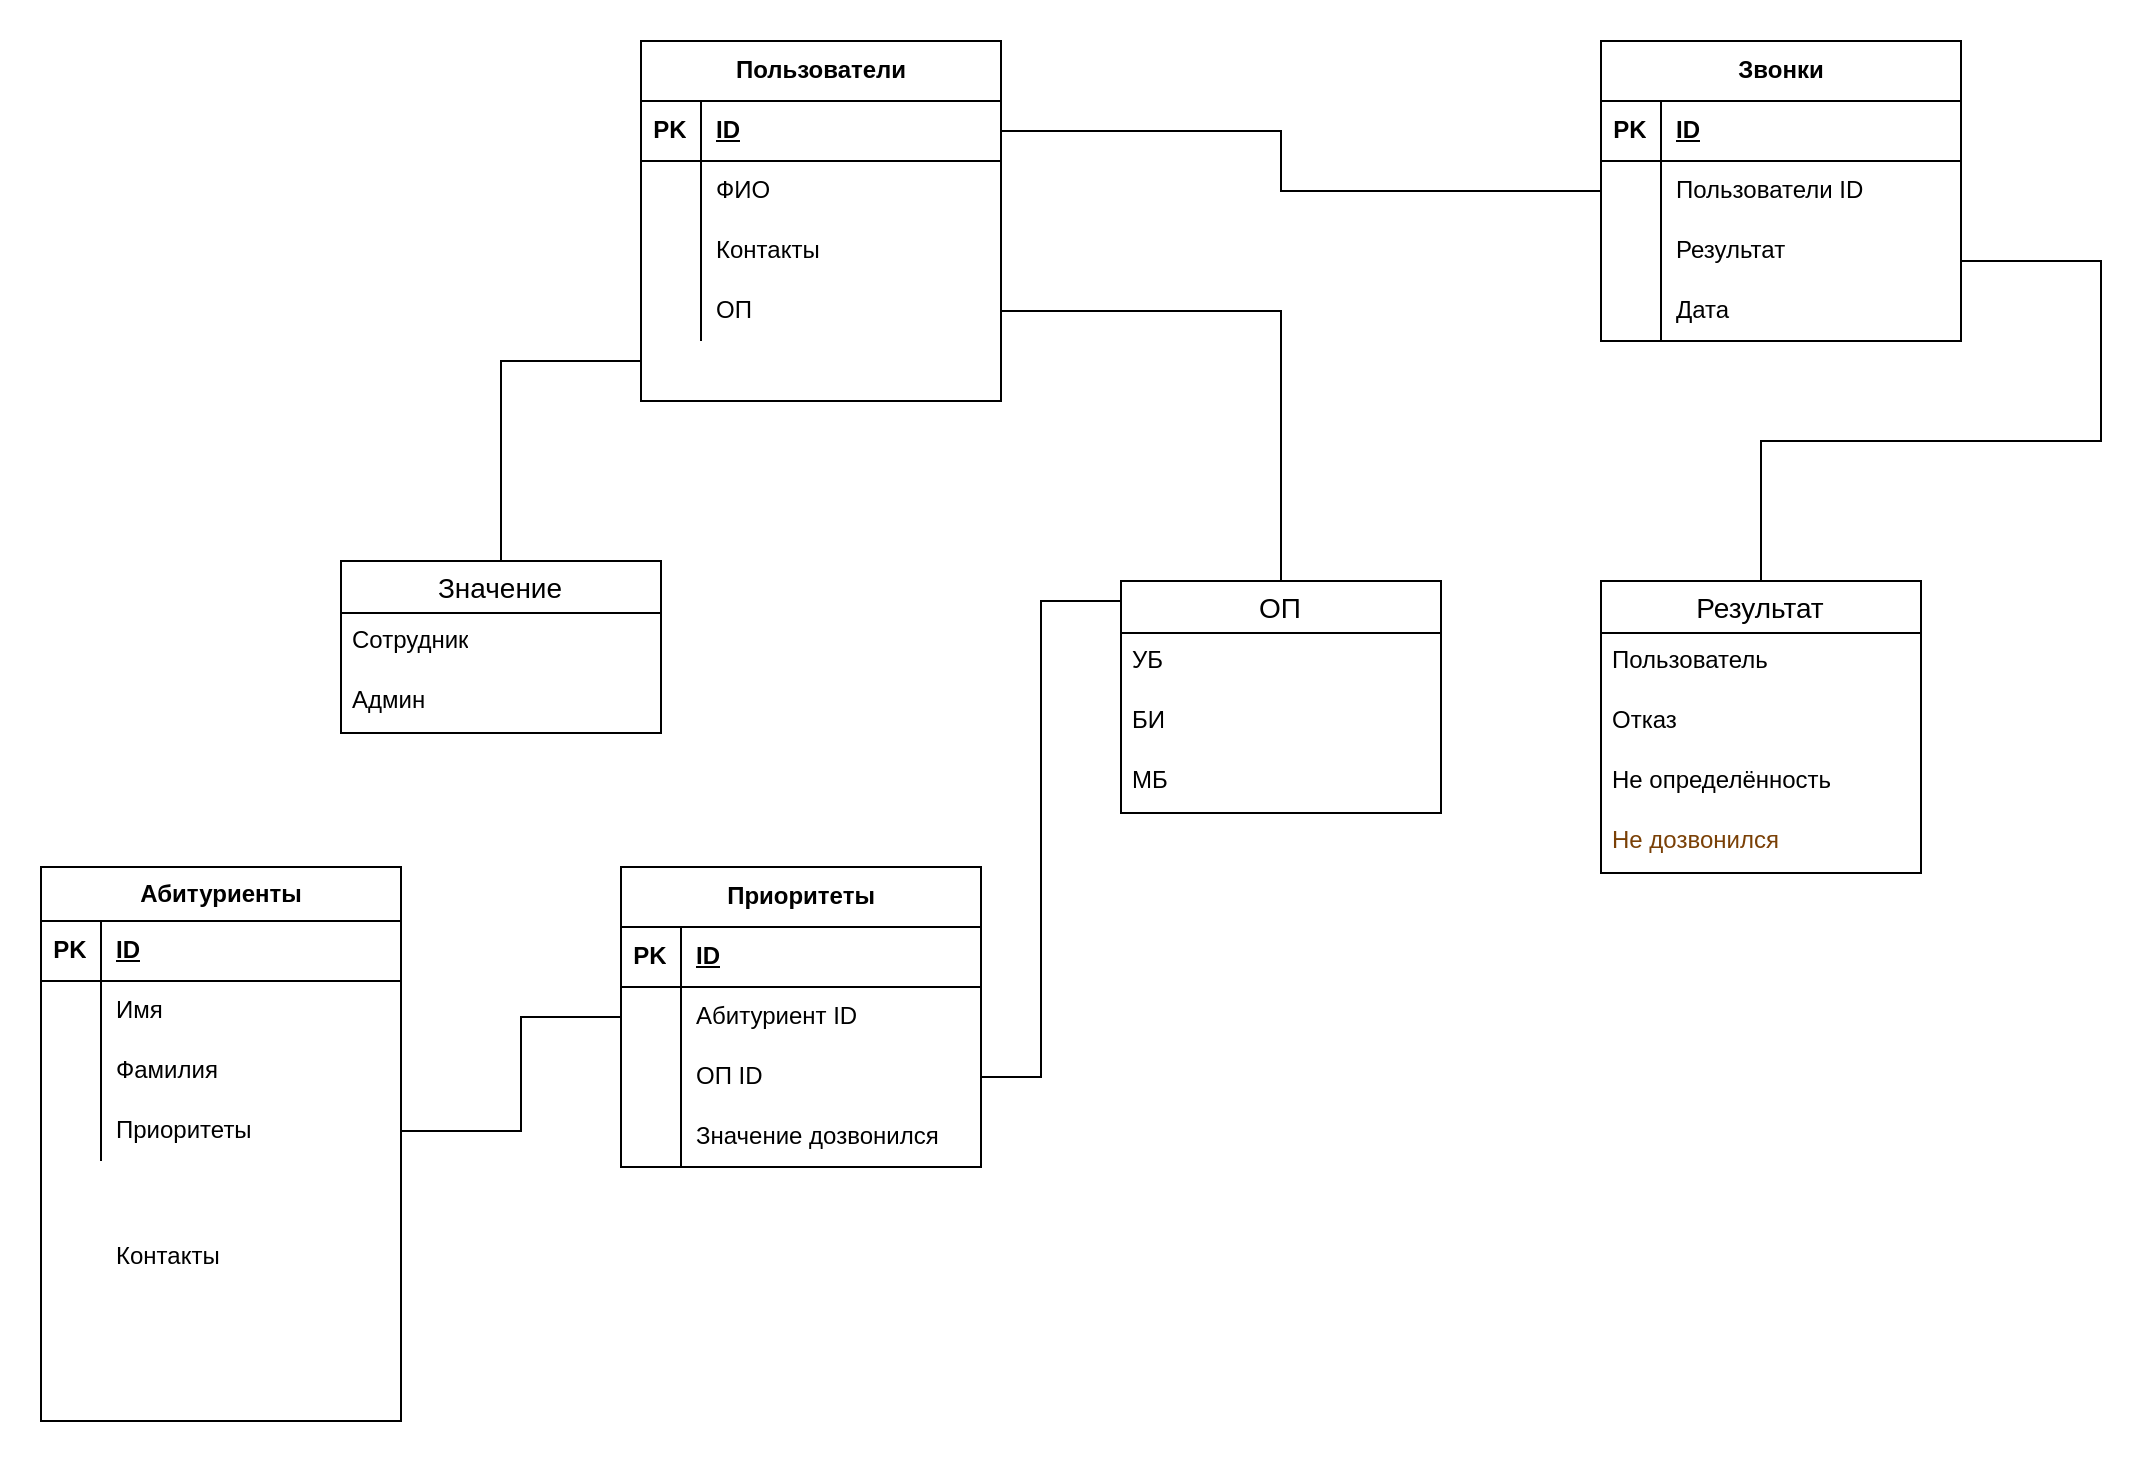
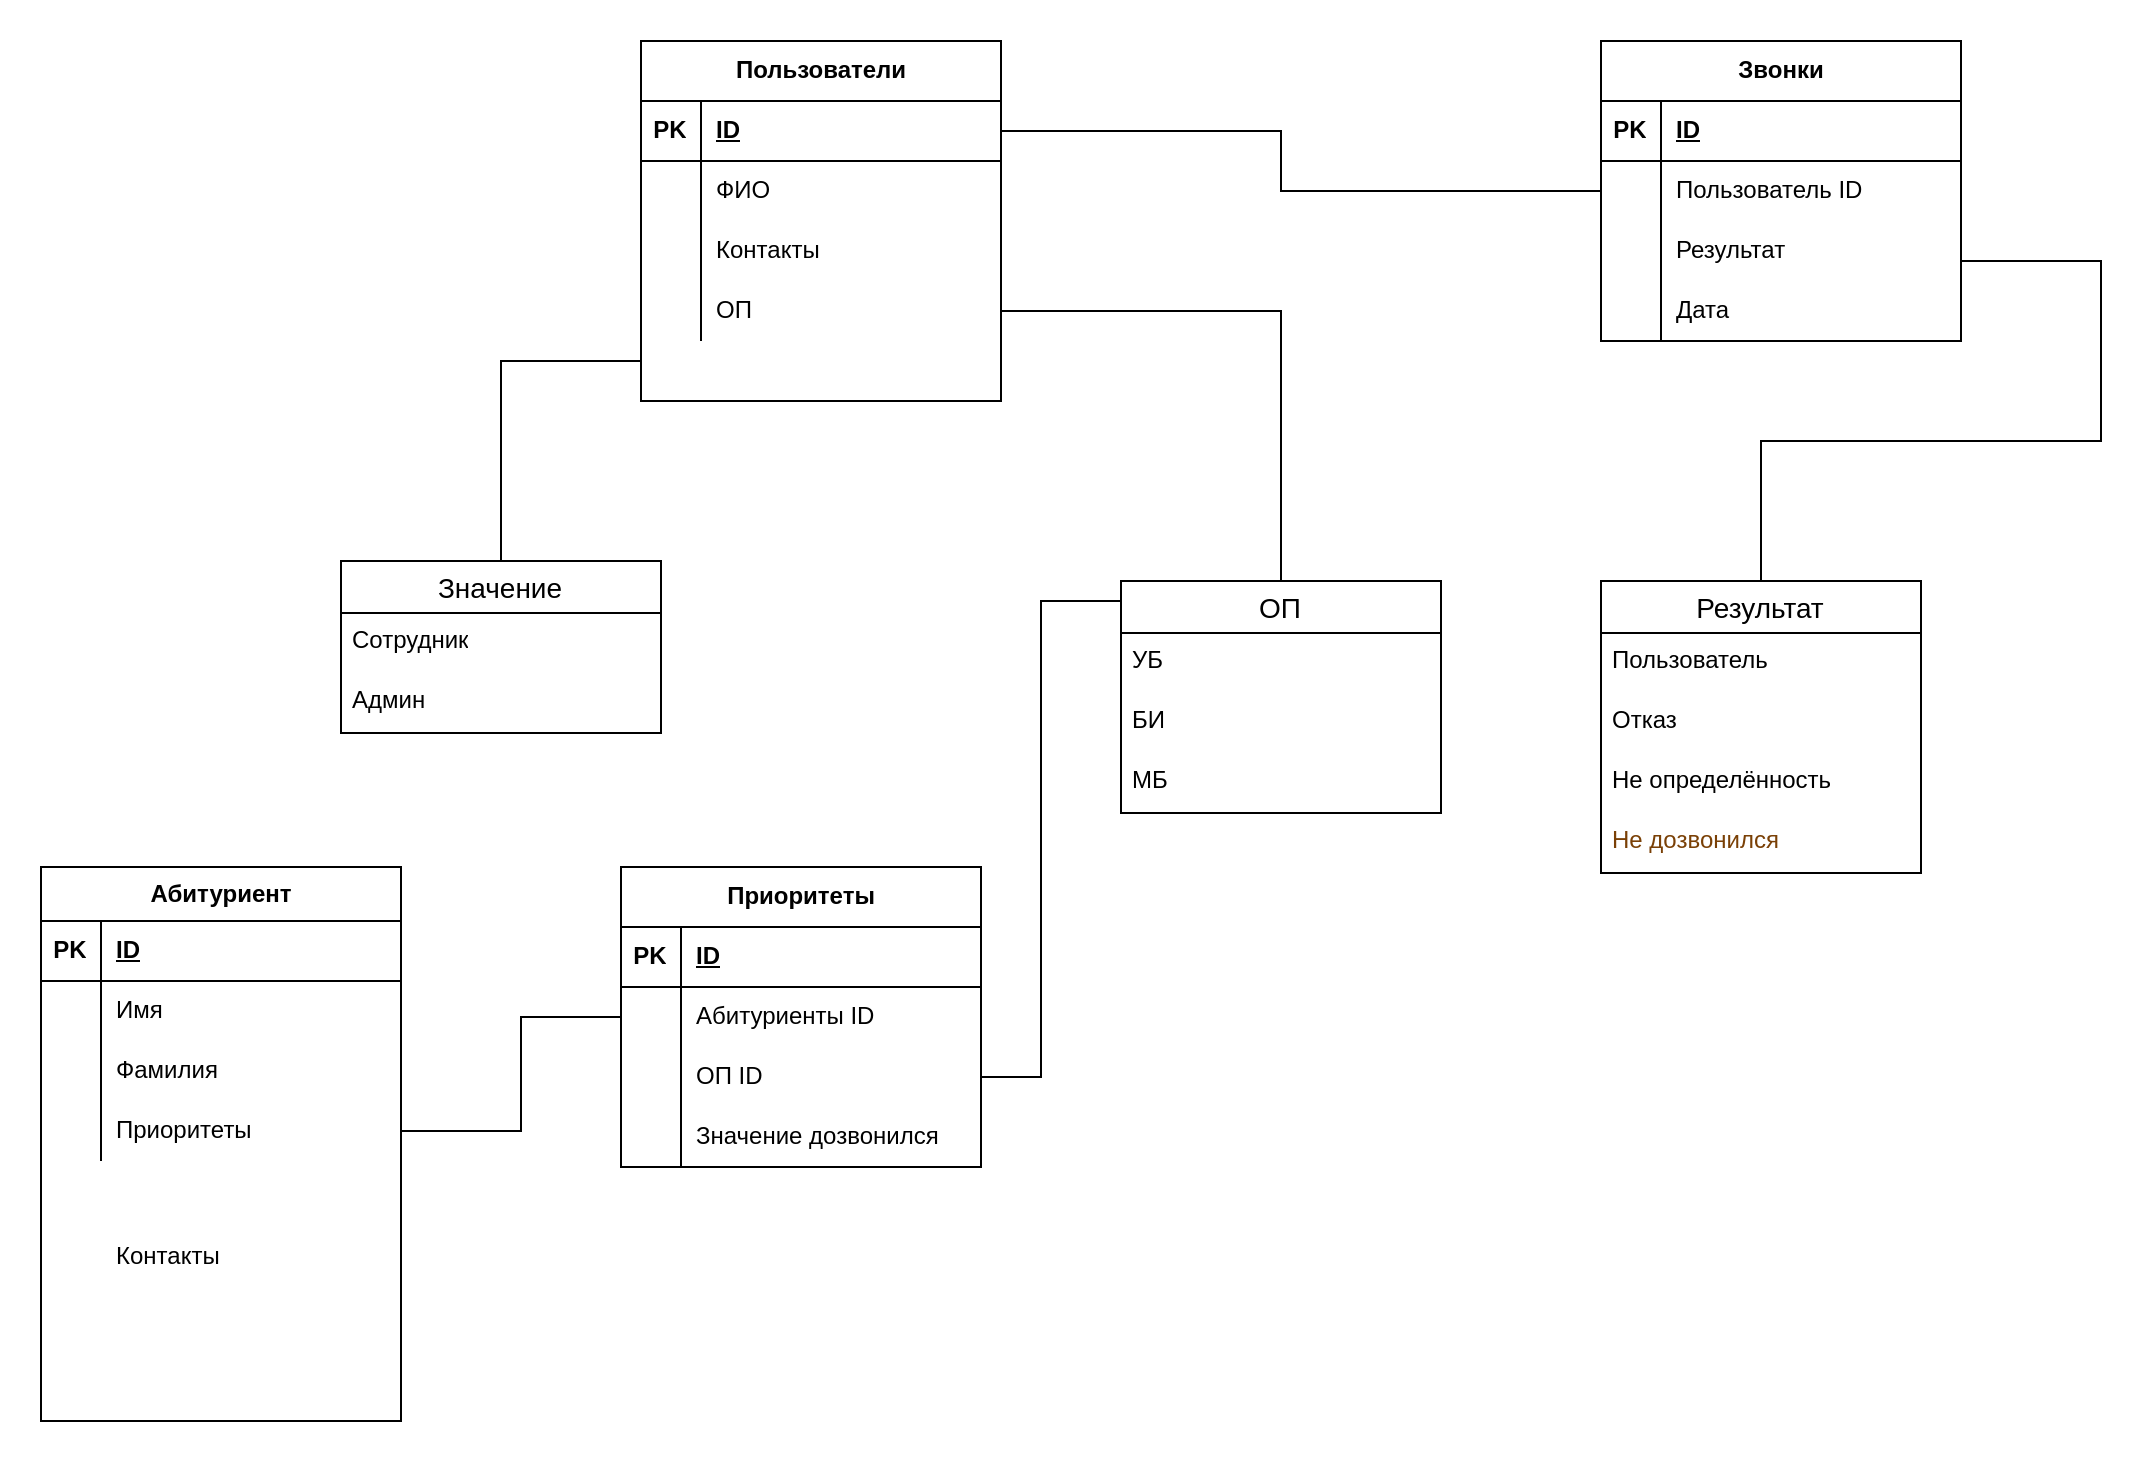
(1775, 191) -> (1775, 191)
(222, 895) -> (222, 895)
(781, 1017) -> (788, 1017)
